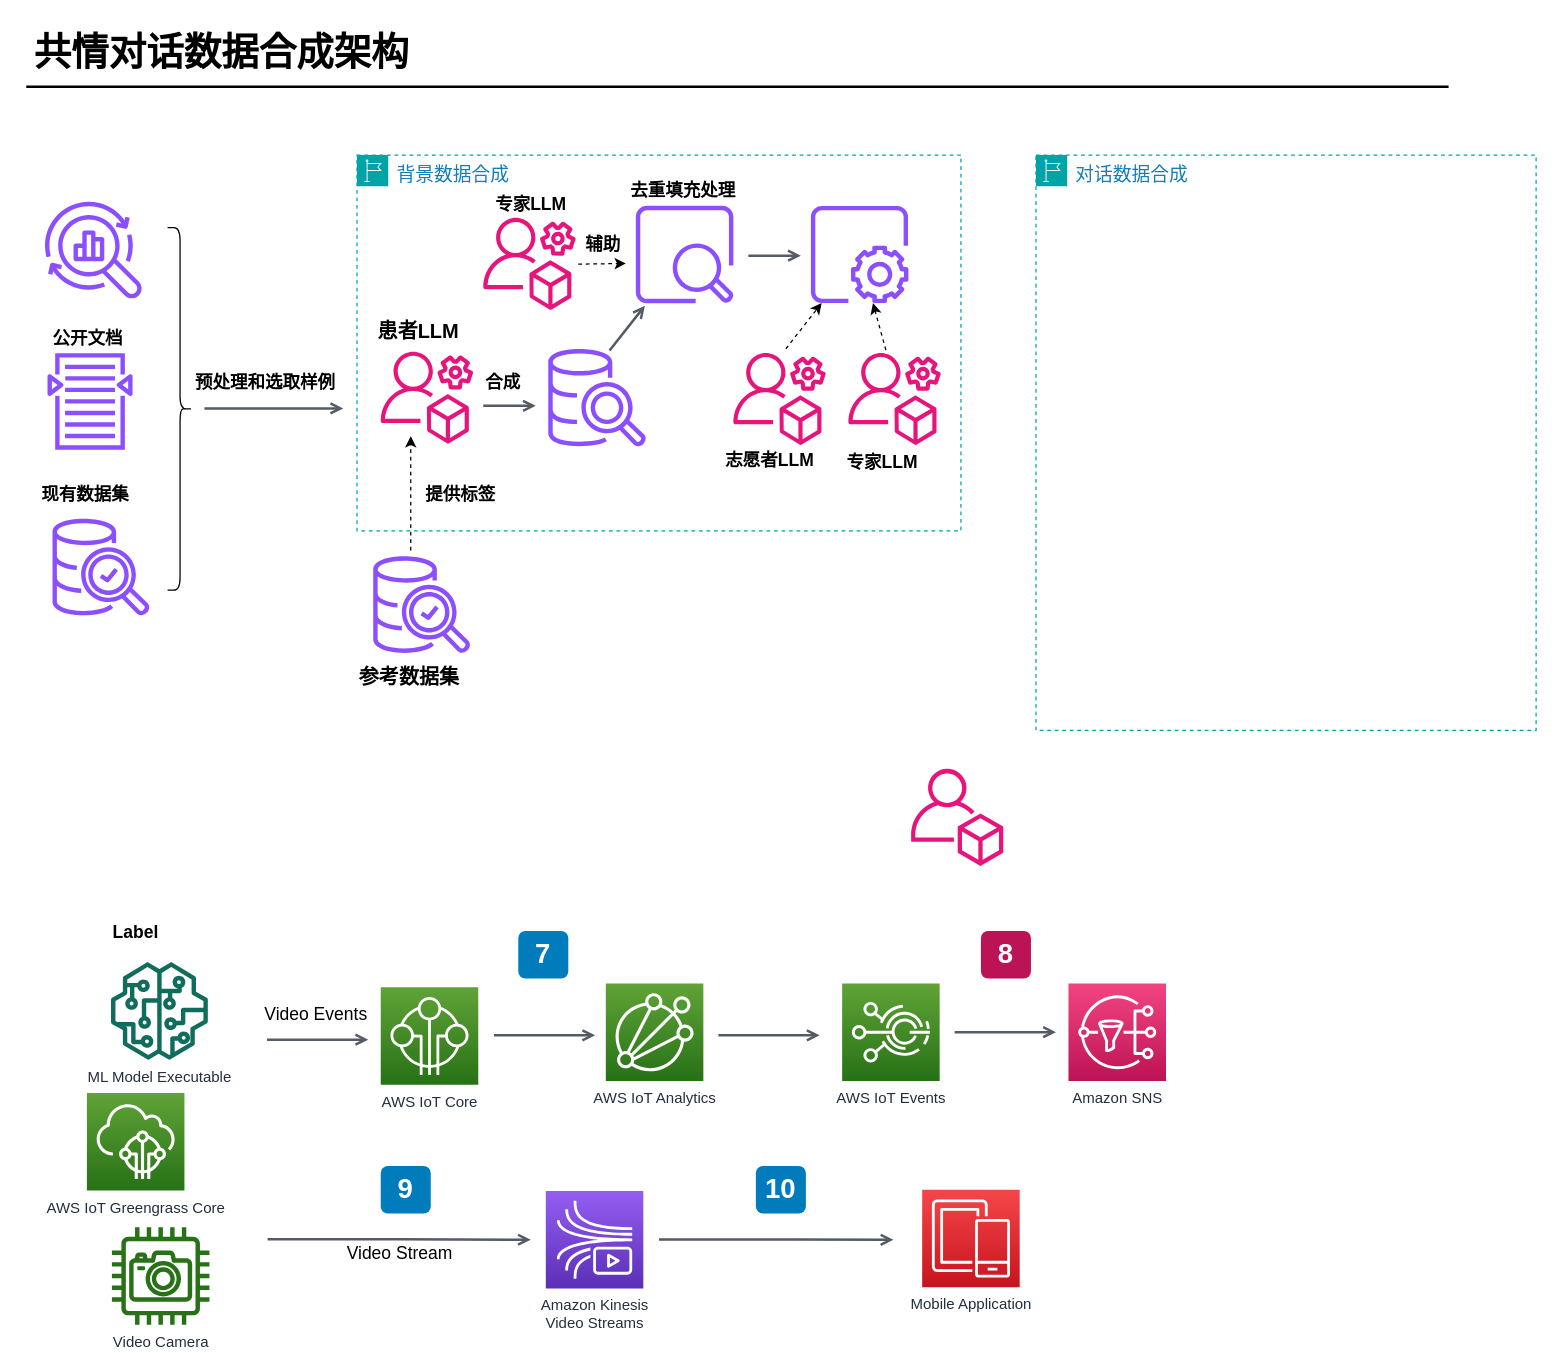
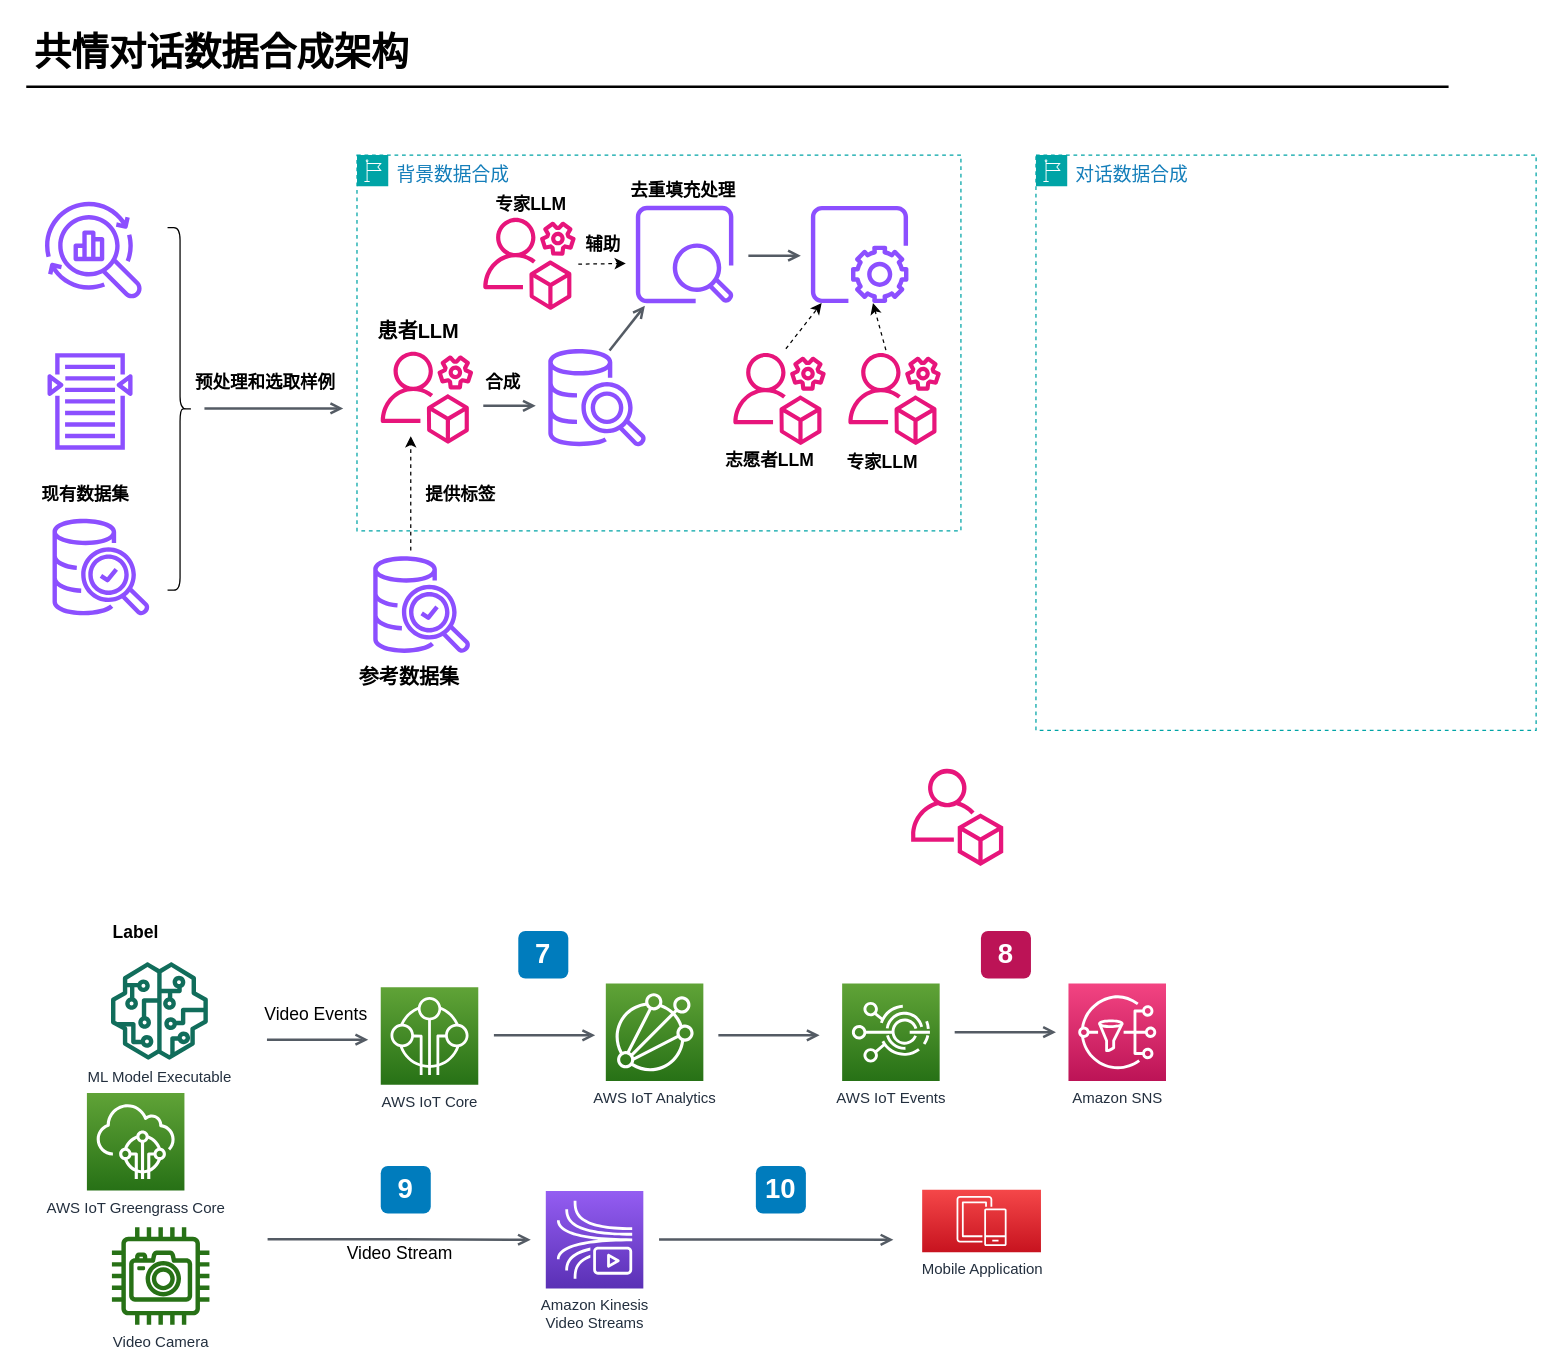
(100, 336) -> none
(971, 1238) -> (981, 1221)
